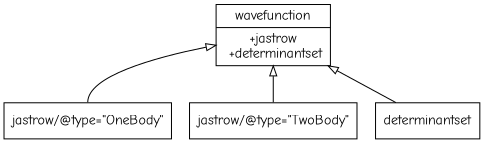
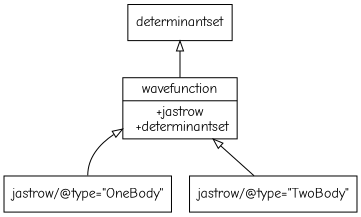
(366, 87) -> (180, 64)
